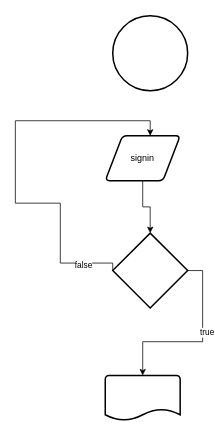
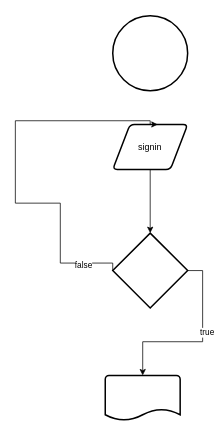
(143, 158) -> (150, 147)
